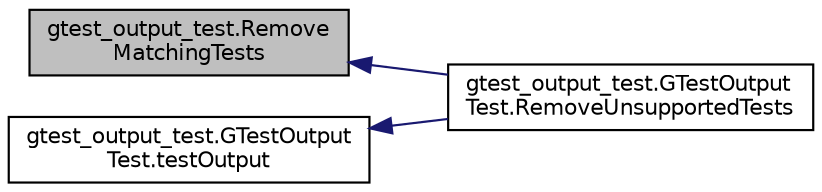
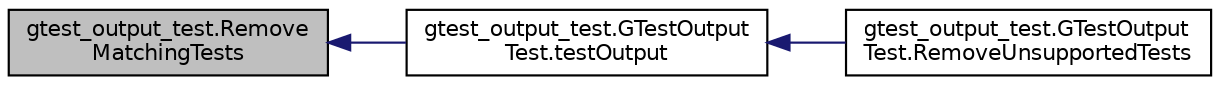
(410, 70) -> (378, 43)
